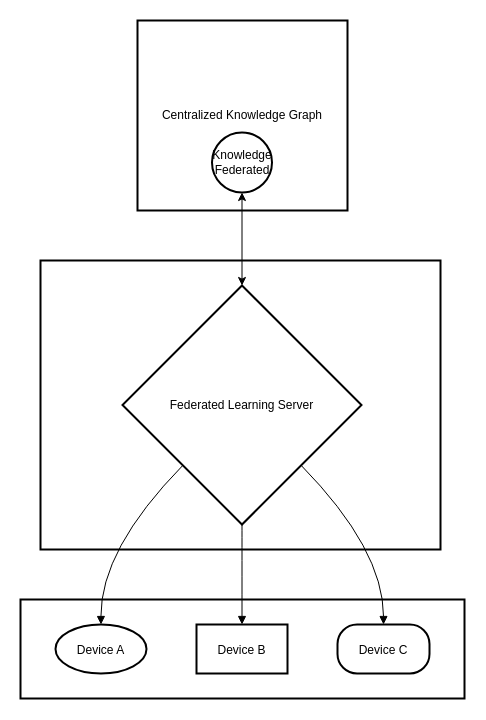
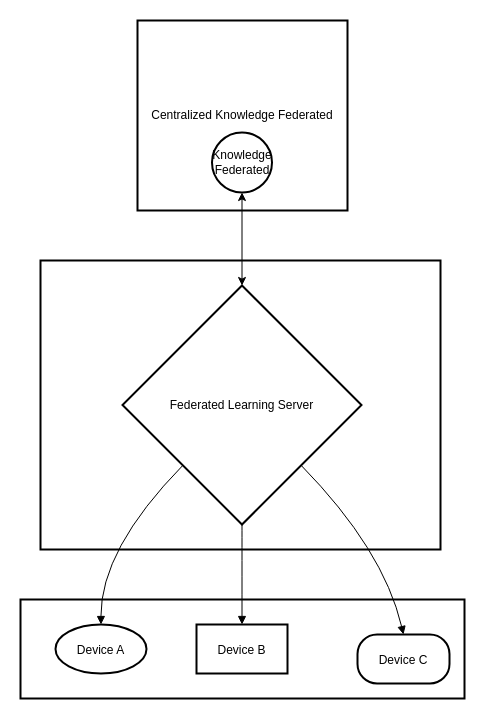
(243, 116) -> (243, 116)
(384, 649) -> (404, 659)
